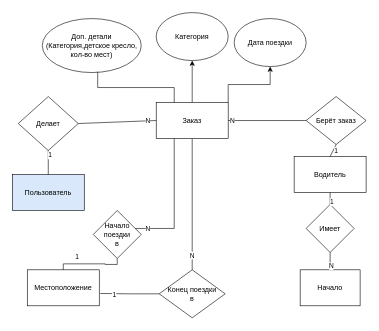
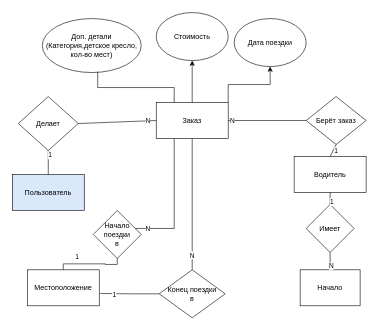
(192, 36) -> (192, 36)
